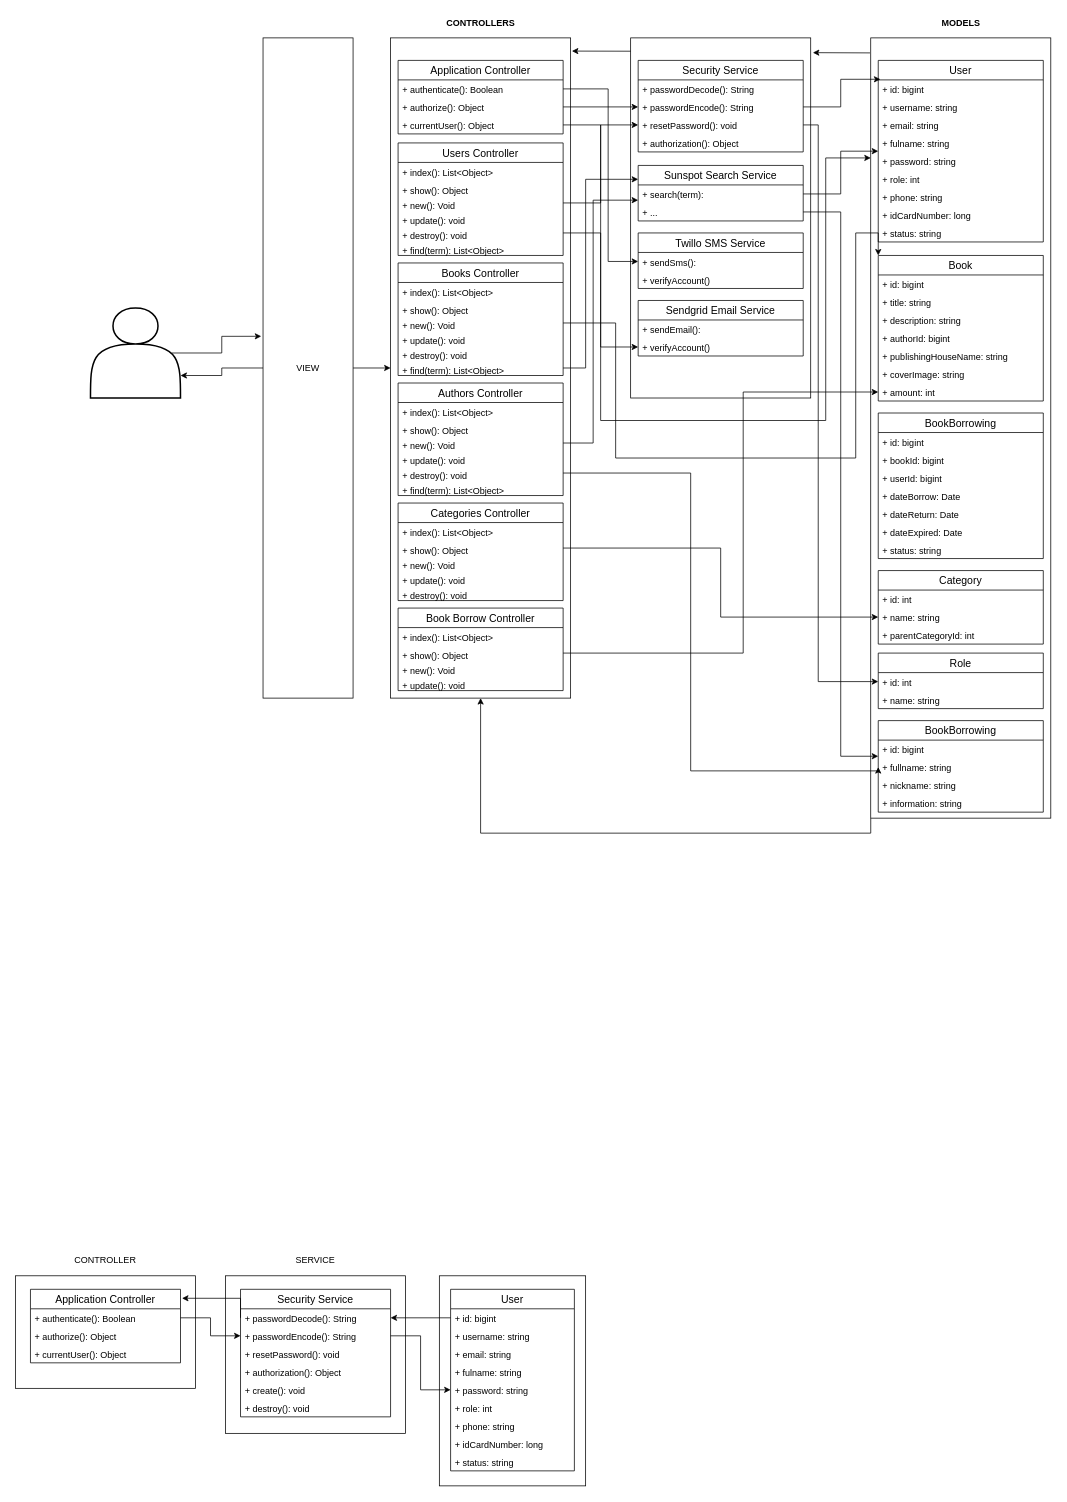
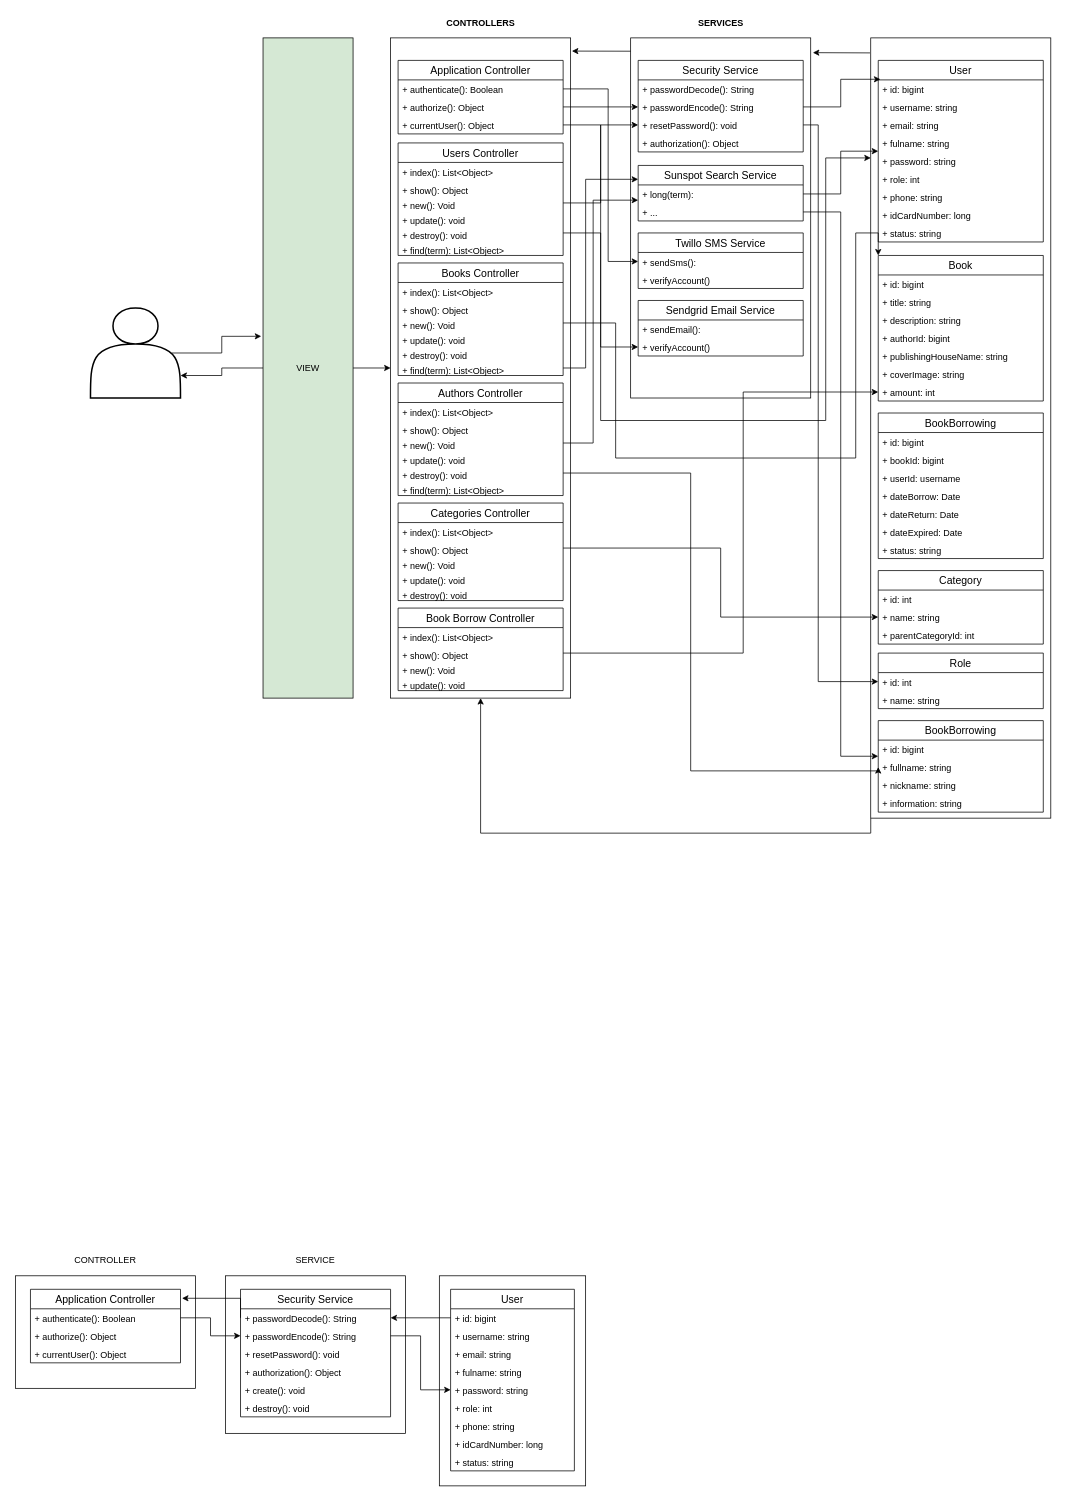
none -> (720, 23)
(960, 23) -> none
(677, 195) -> (671, 195)
(308, 368) -> (308, 368)
(916, 479) -> (924, 479)
